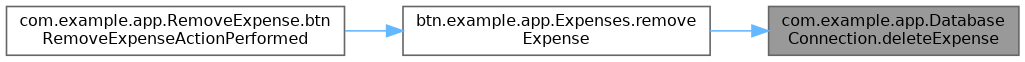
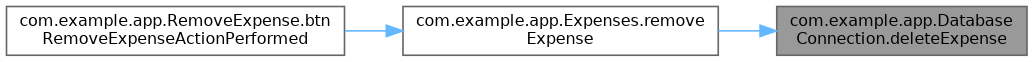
(557, 31) -> (561, 31)
